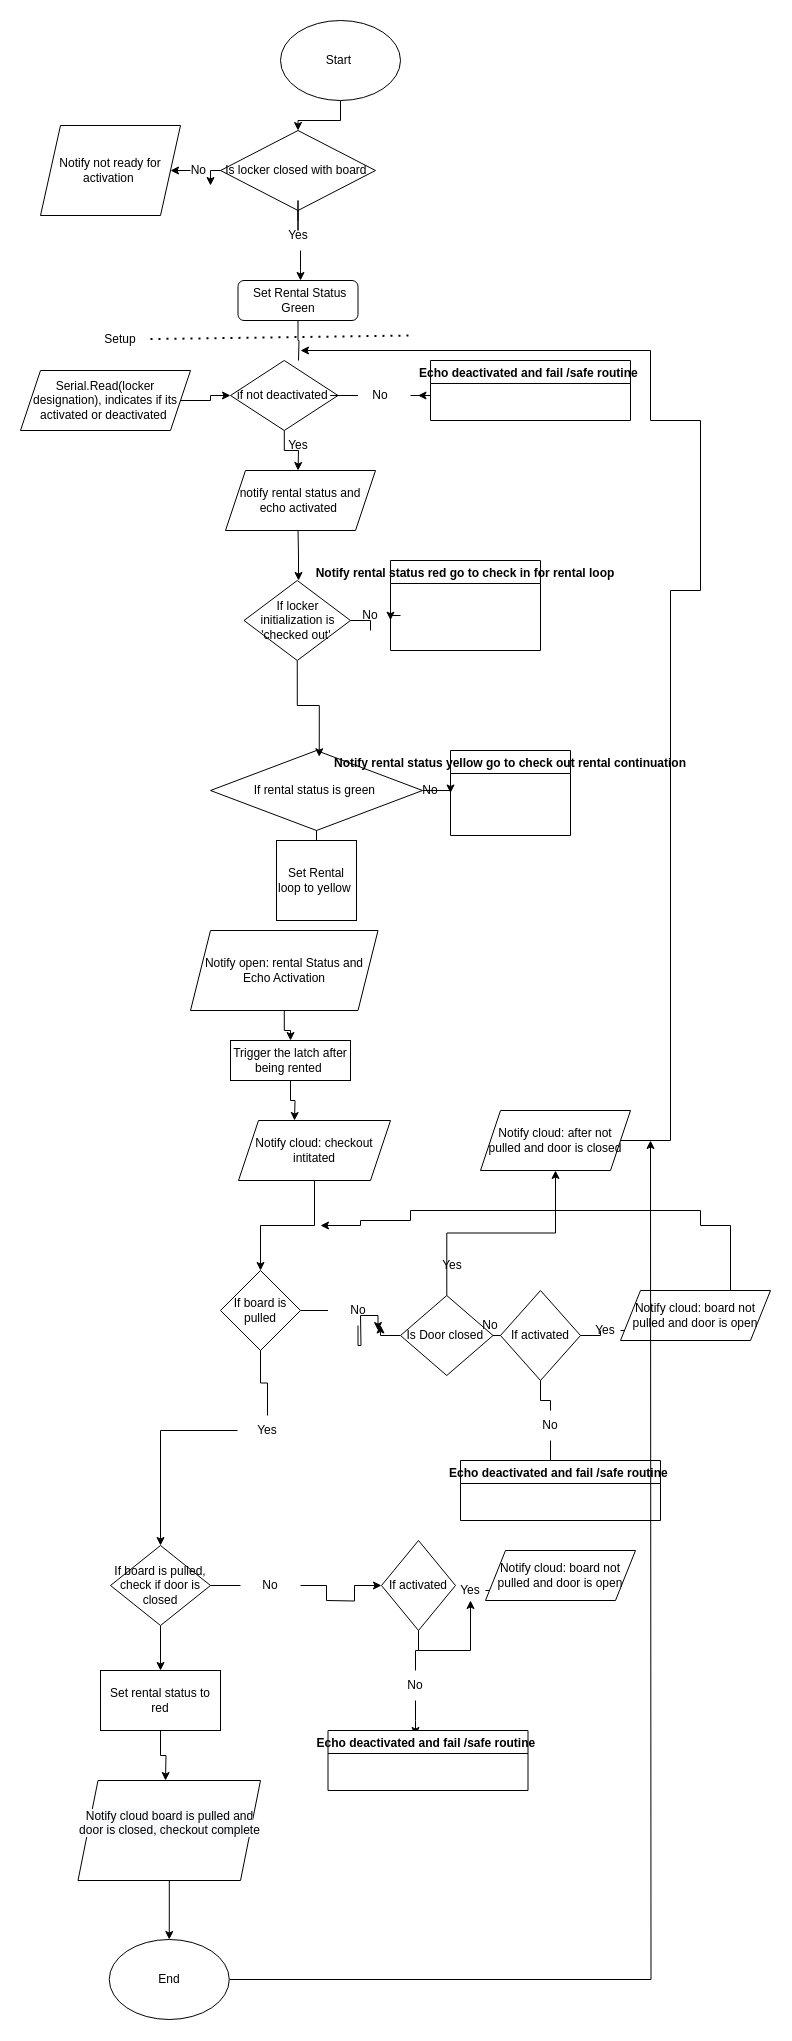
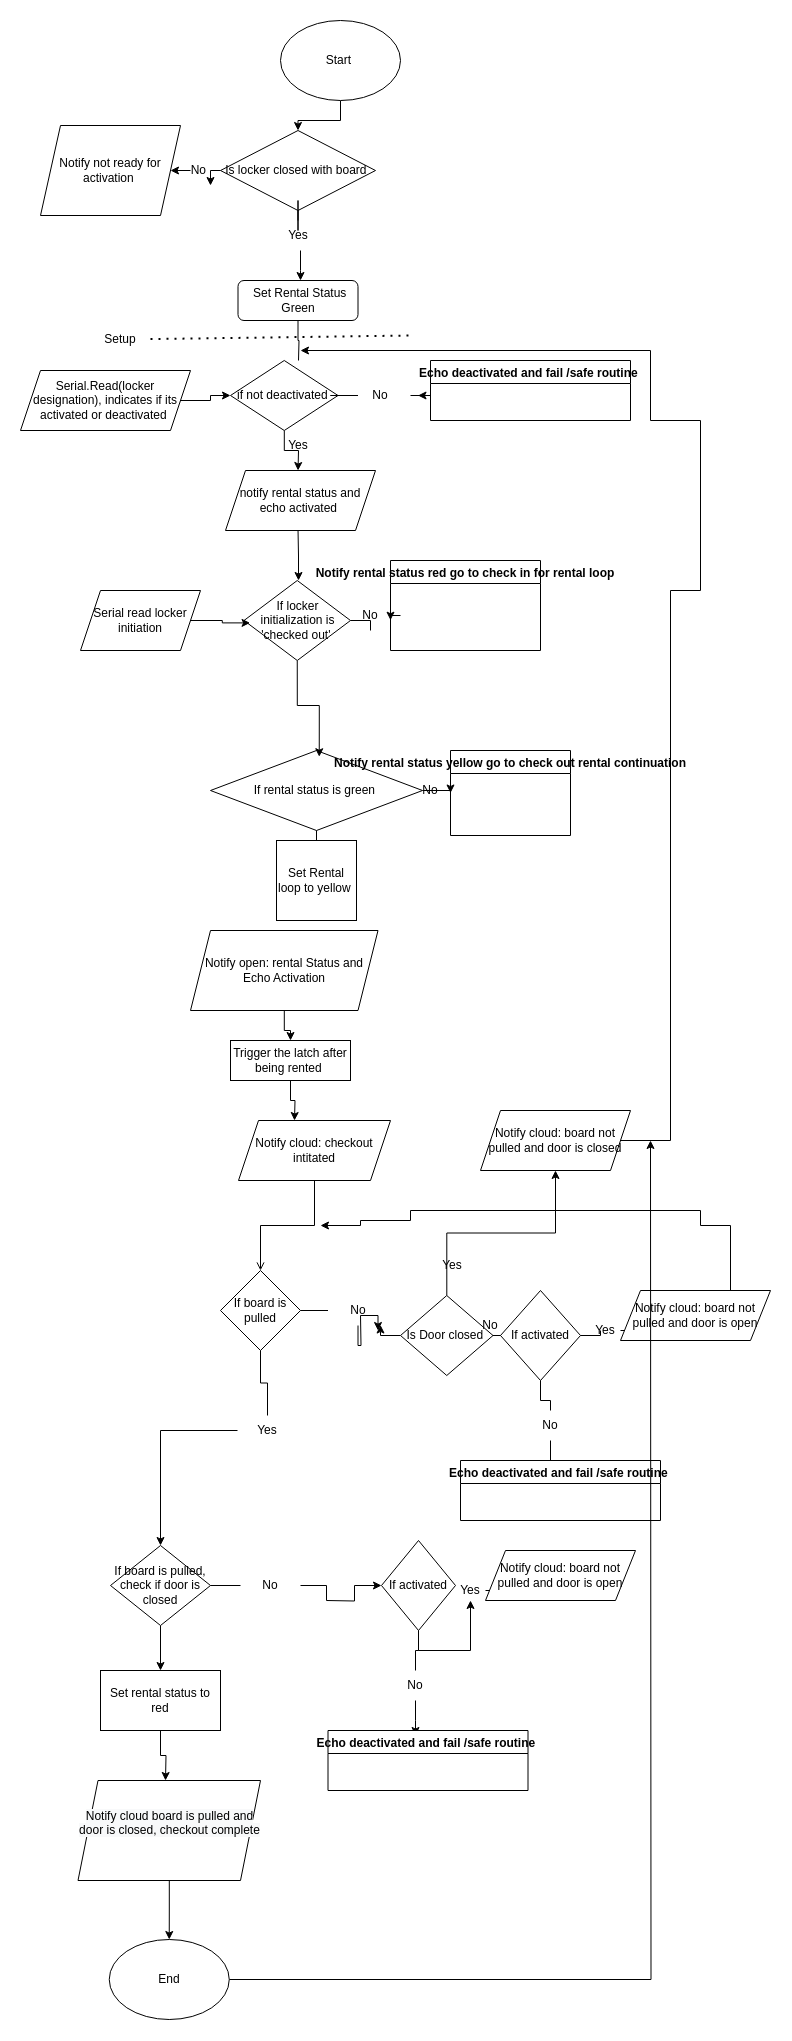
none -> (141, 621)
none -> (218, 621)
(556, 1141) -> (556, 1141)
(261, 1262) -> (261, 1264)
